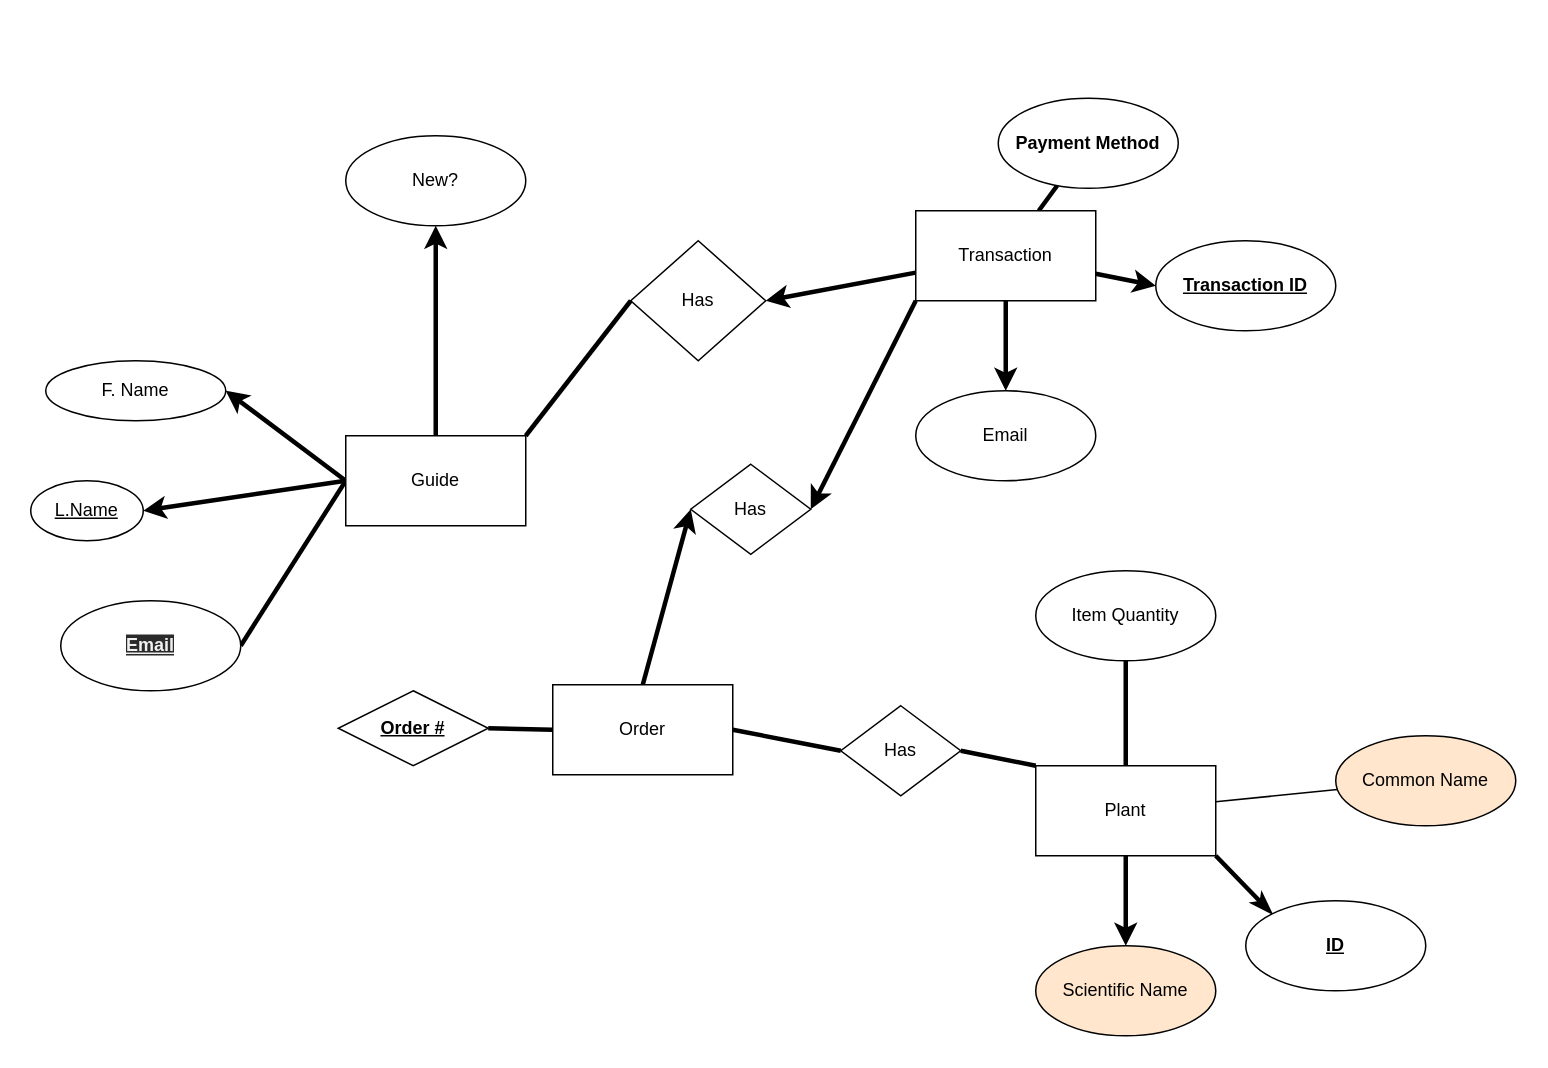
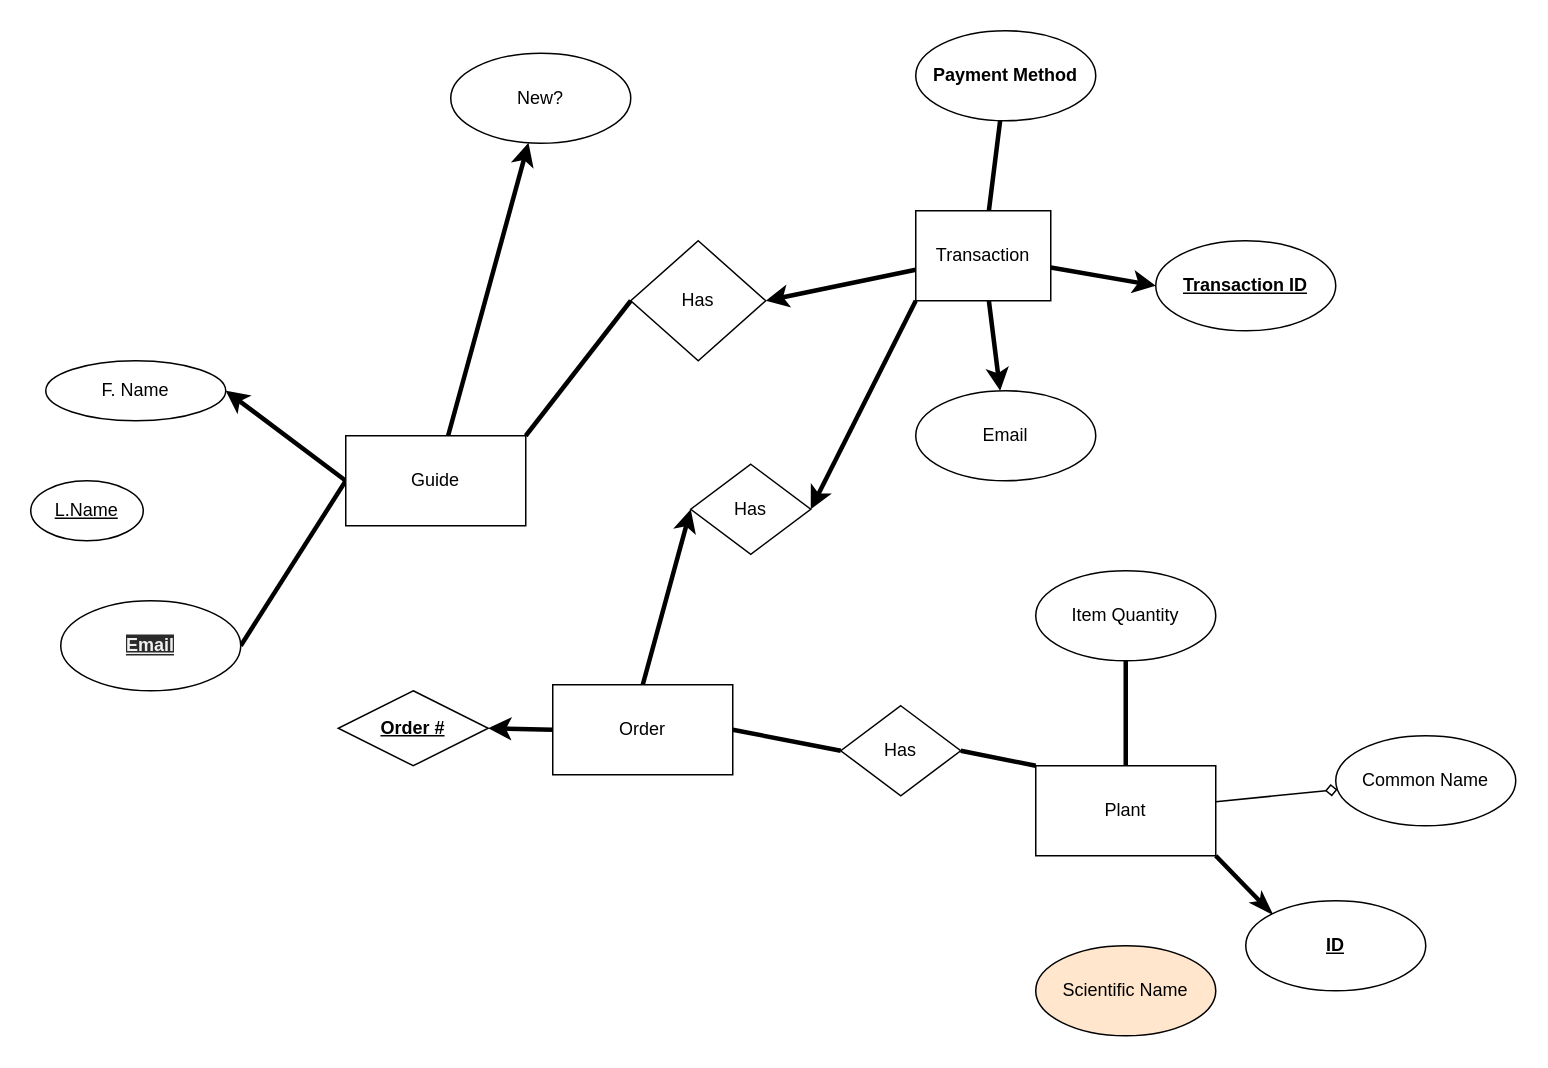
(1088, 143) -> (1006, 76)
(436, 181) -> (541, 98)
(1006, 256) -> (983, 256)
(251, 495) -> none
(499, 729) -> (506, 729)
(1426, 781) -> (1426, 781)
(1330, 790) -> (1325, 791)
(1126, 893) -> none
